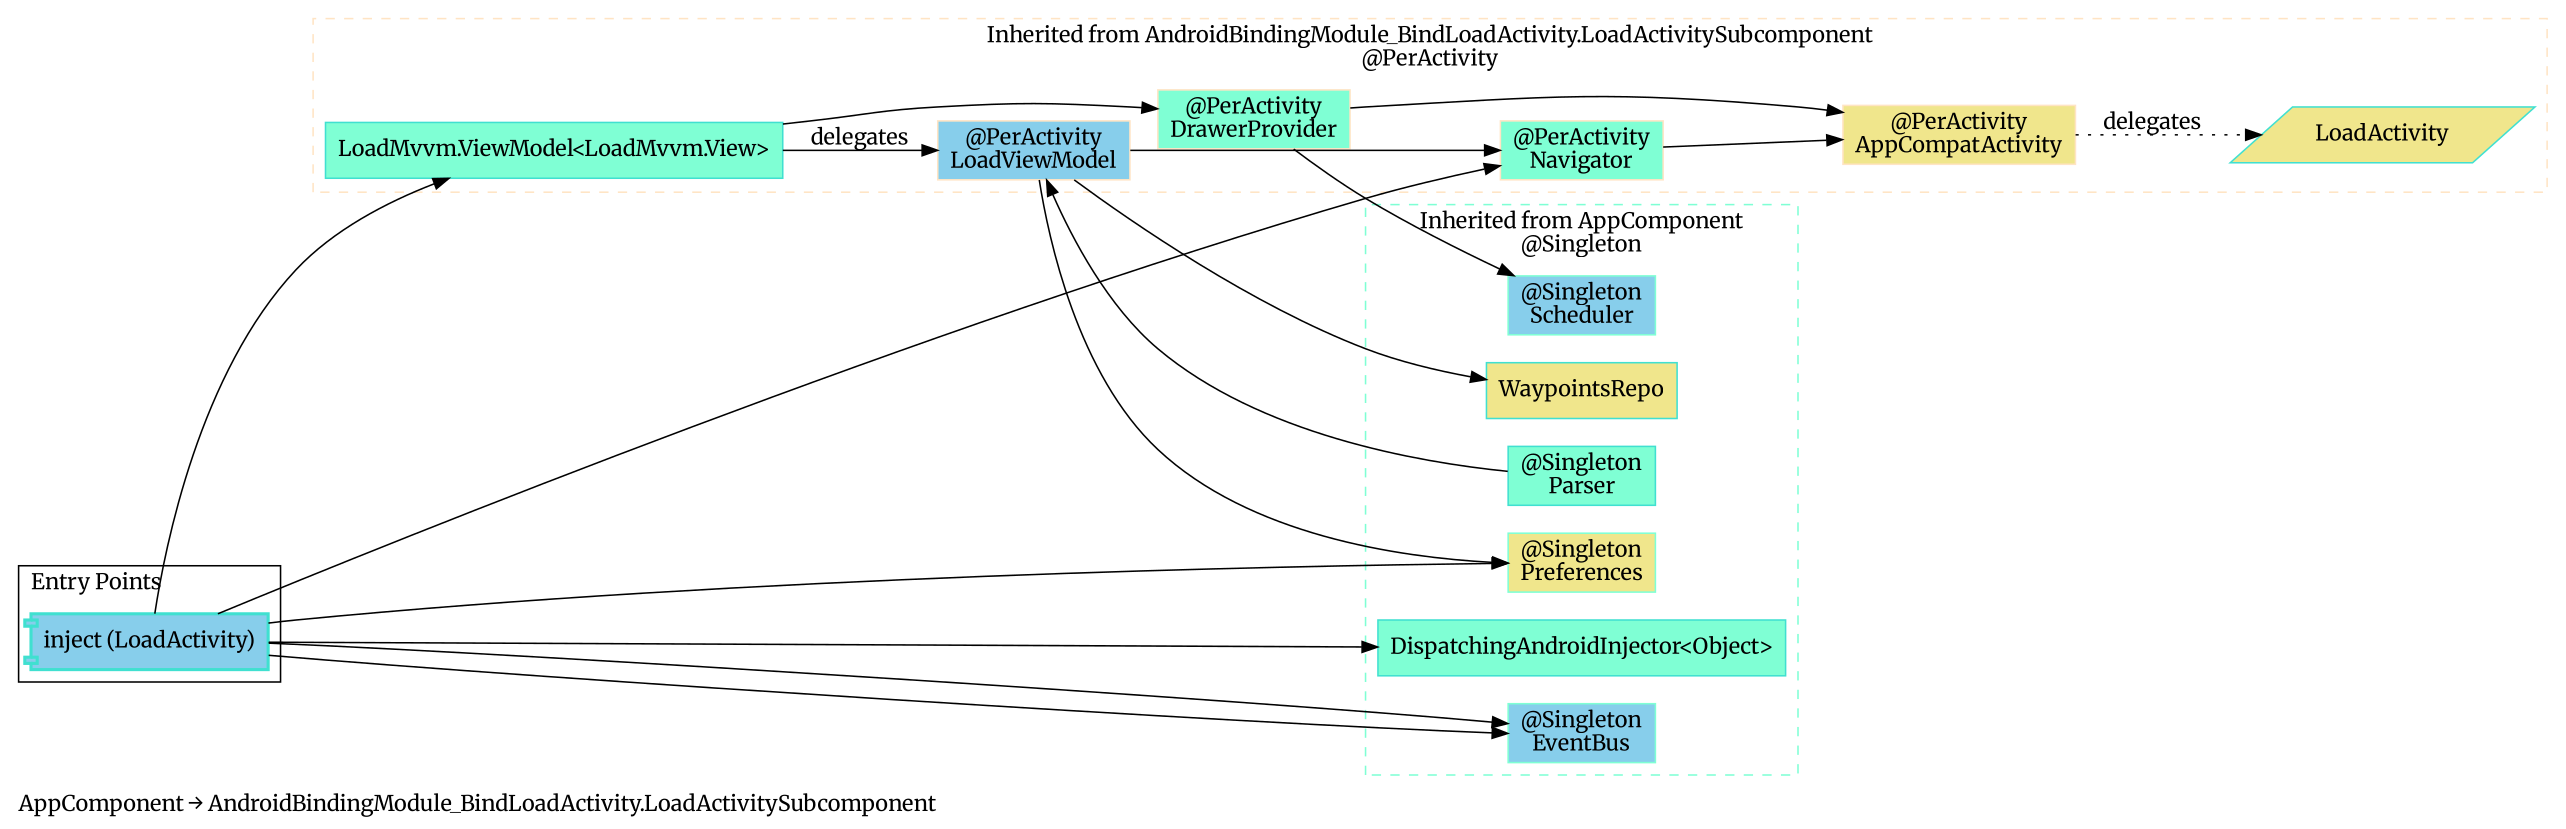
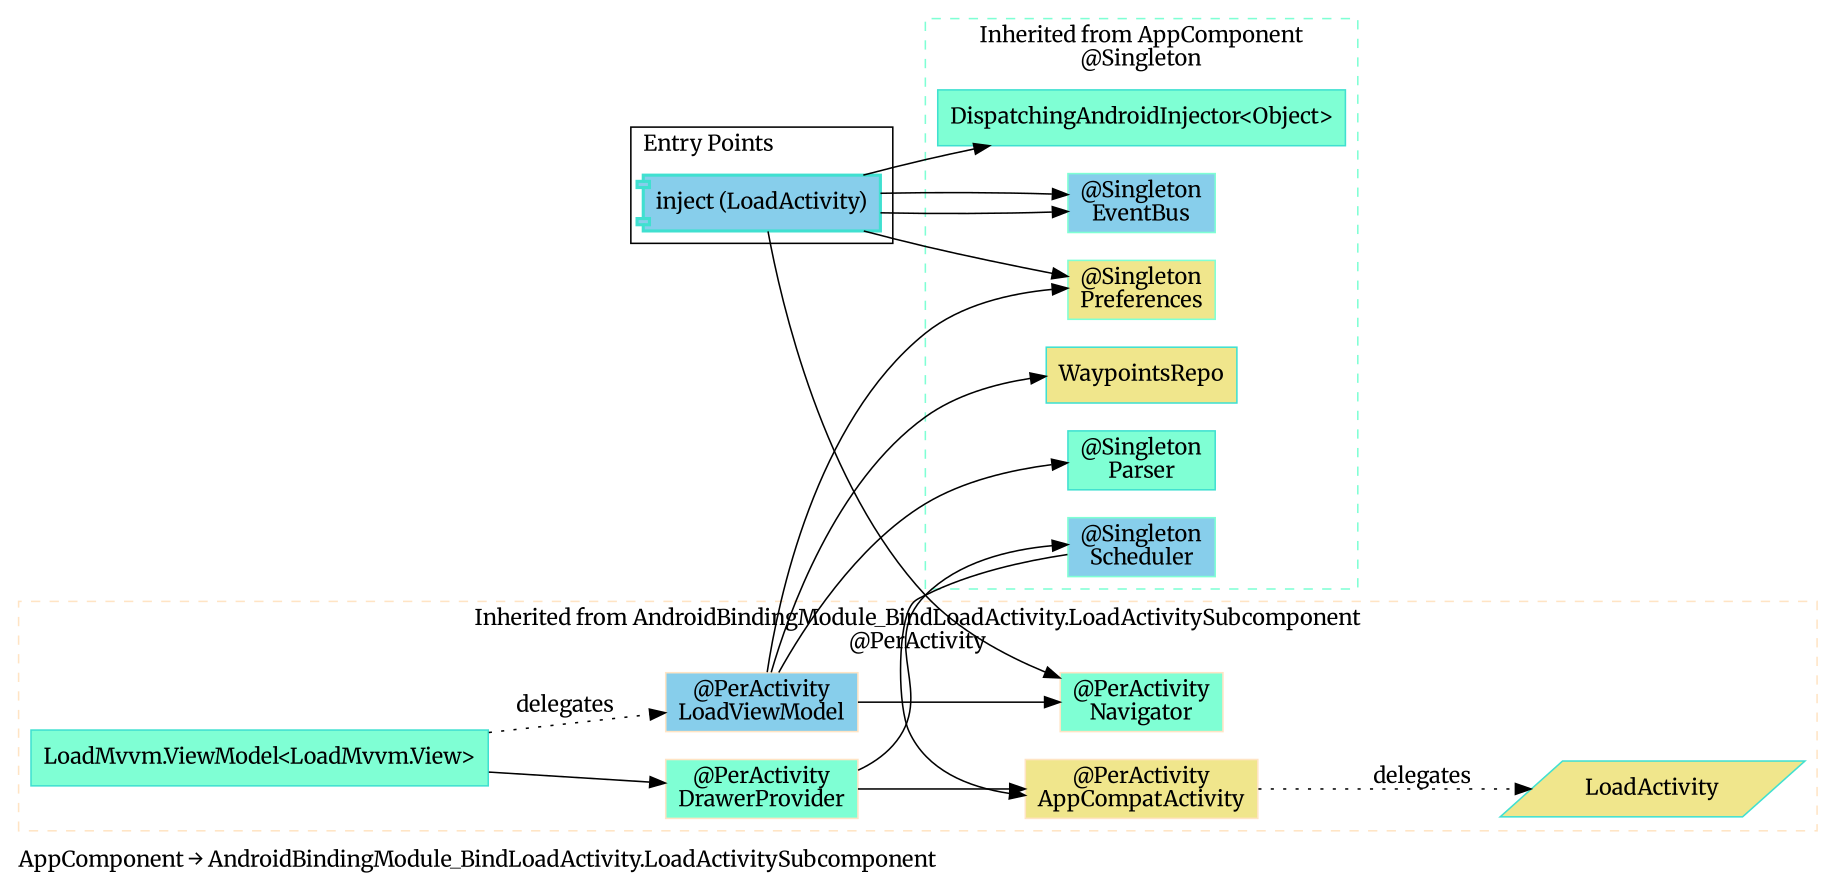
(1745, 144) -> (901, 688)
(852, 150) -> (569, 724)
(235, 357) -> none
(1237, 399) -> (895, 526)
